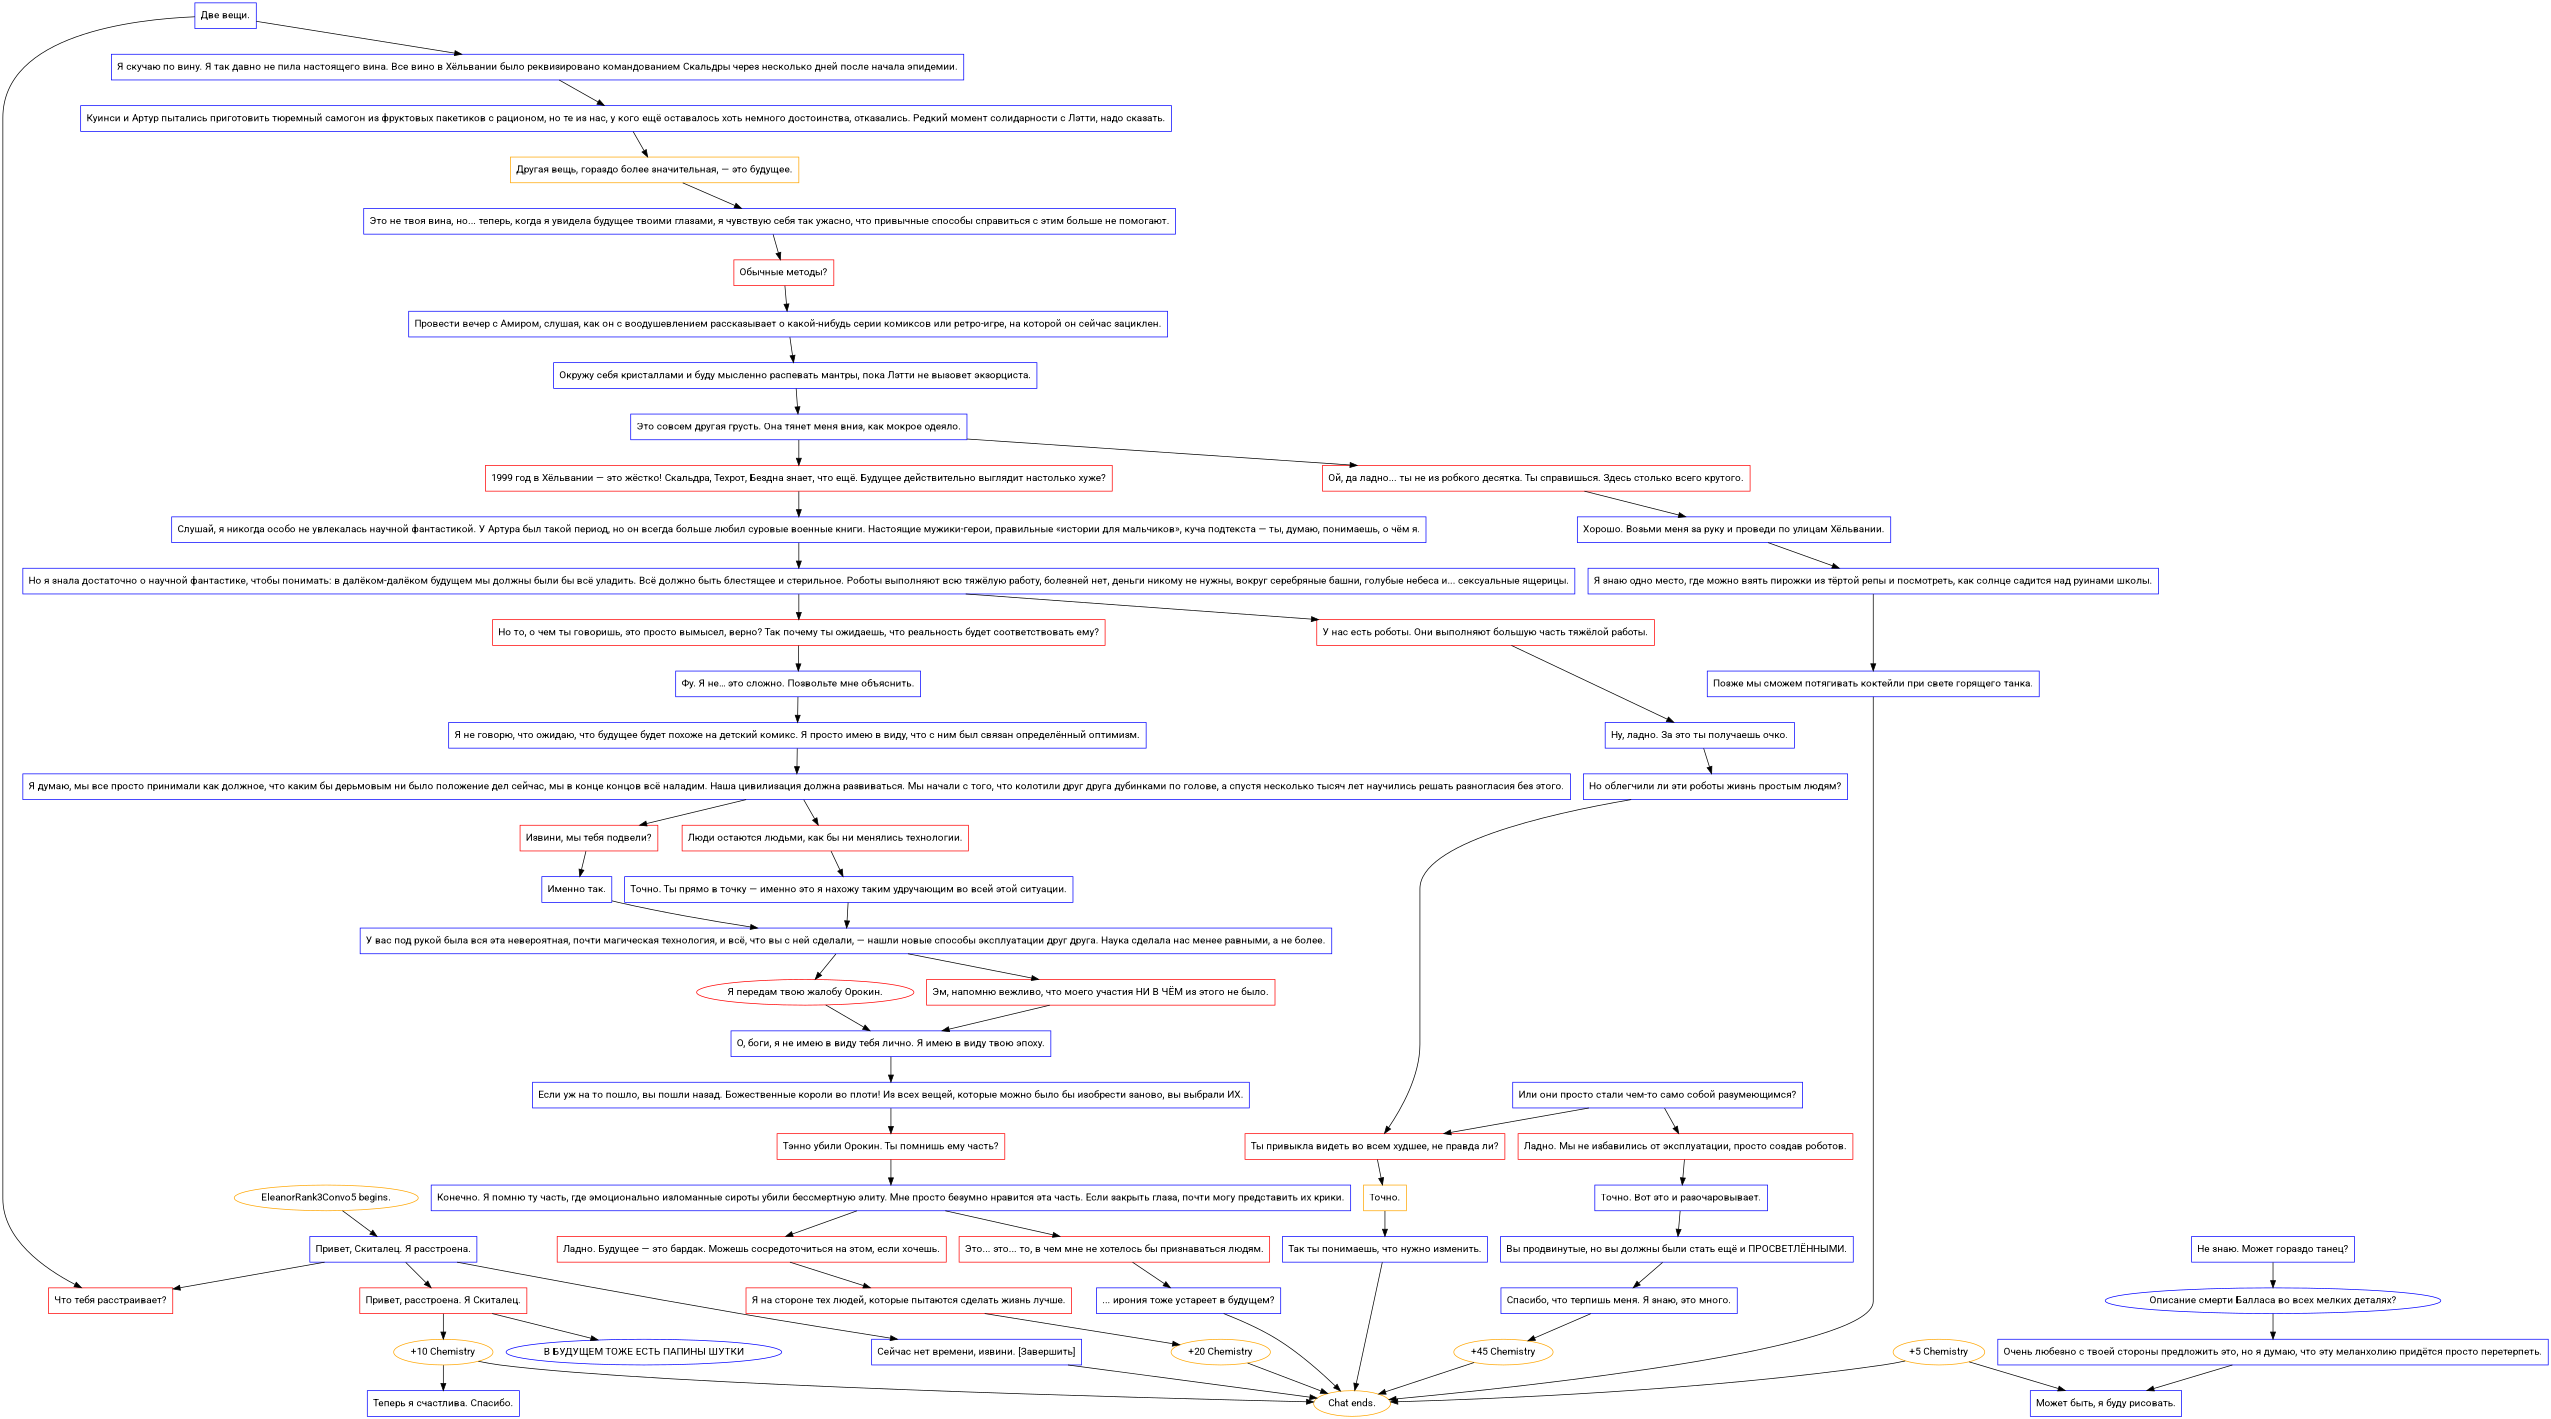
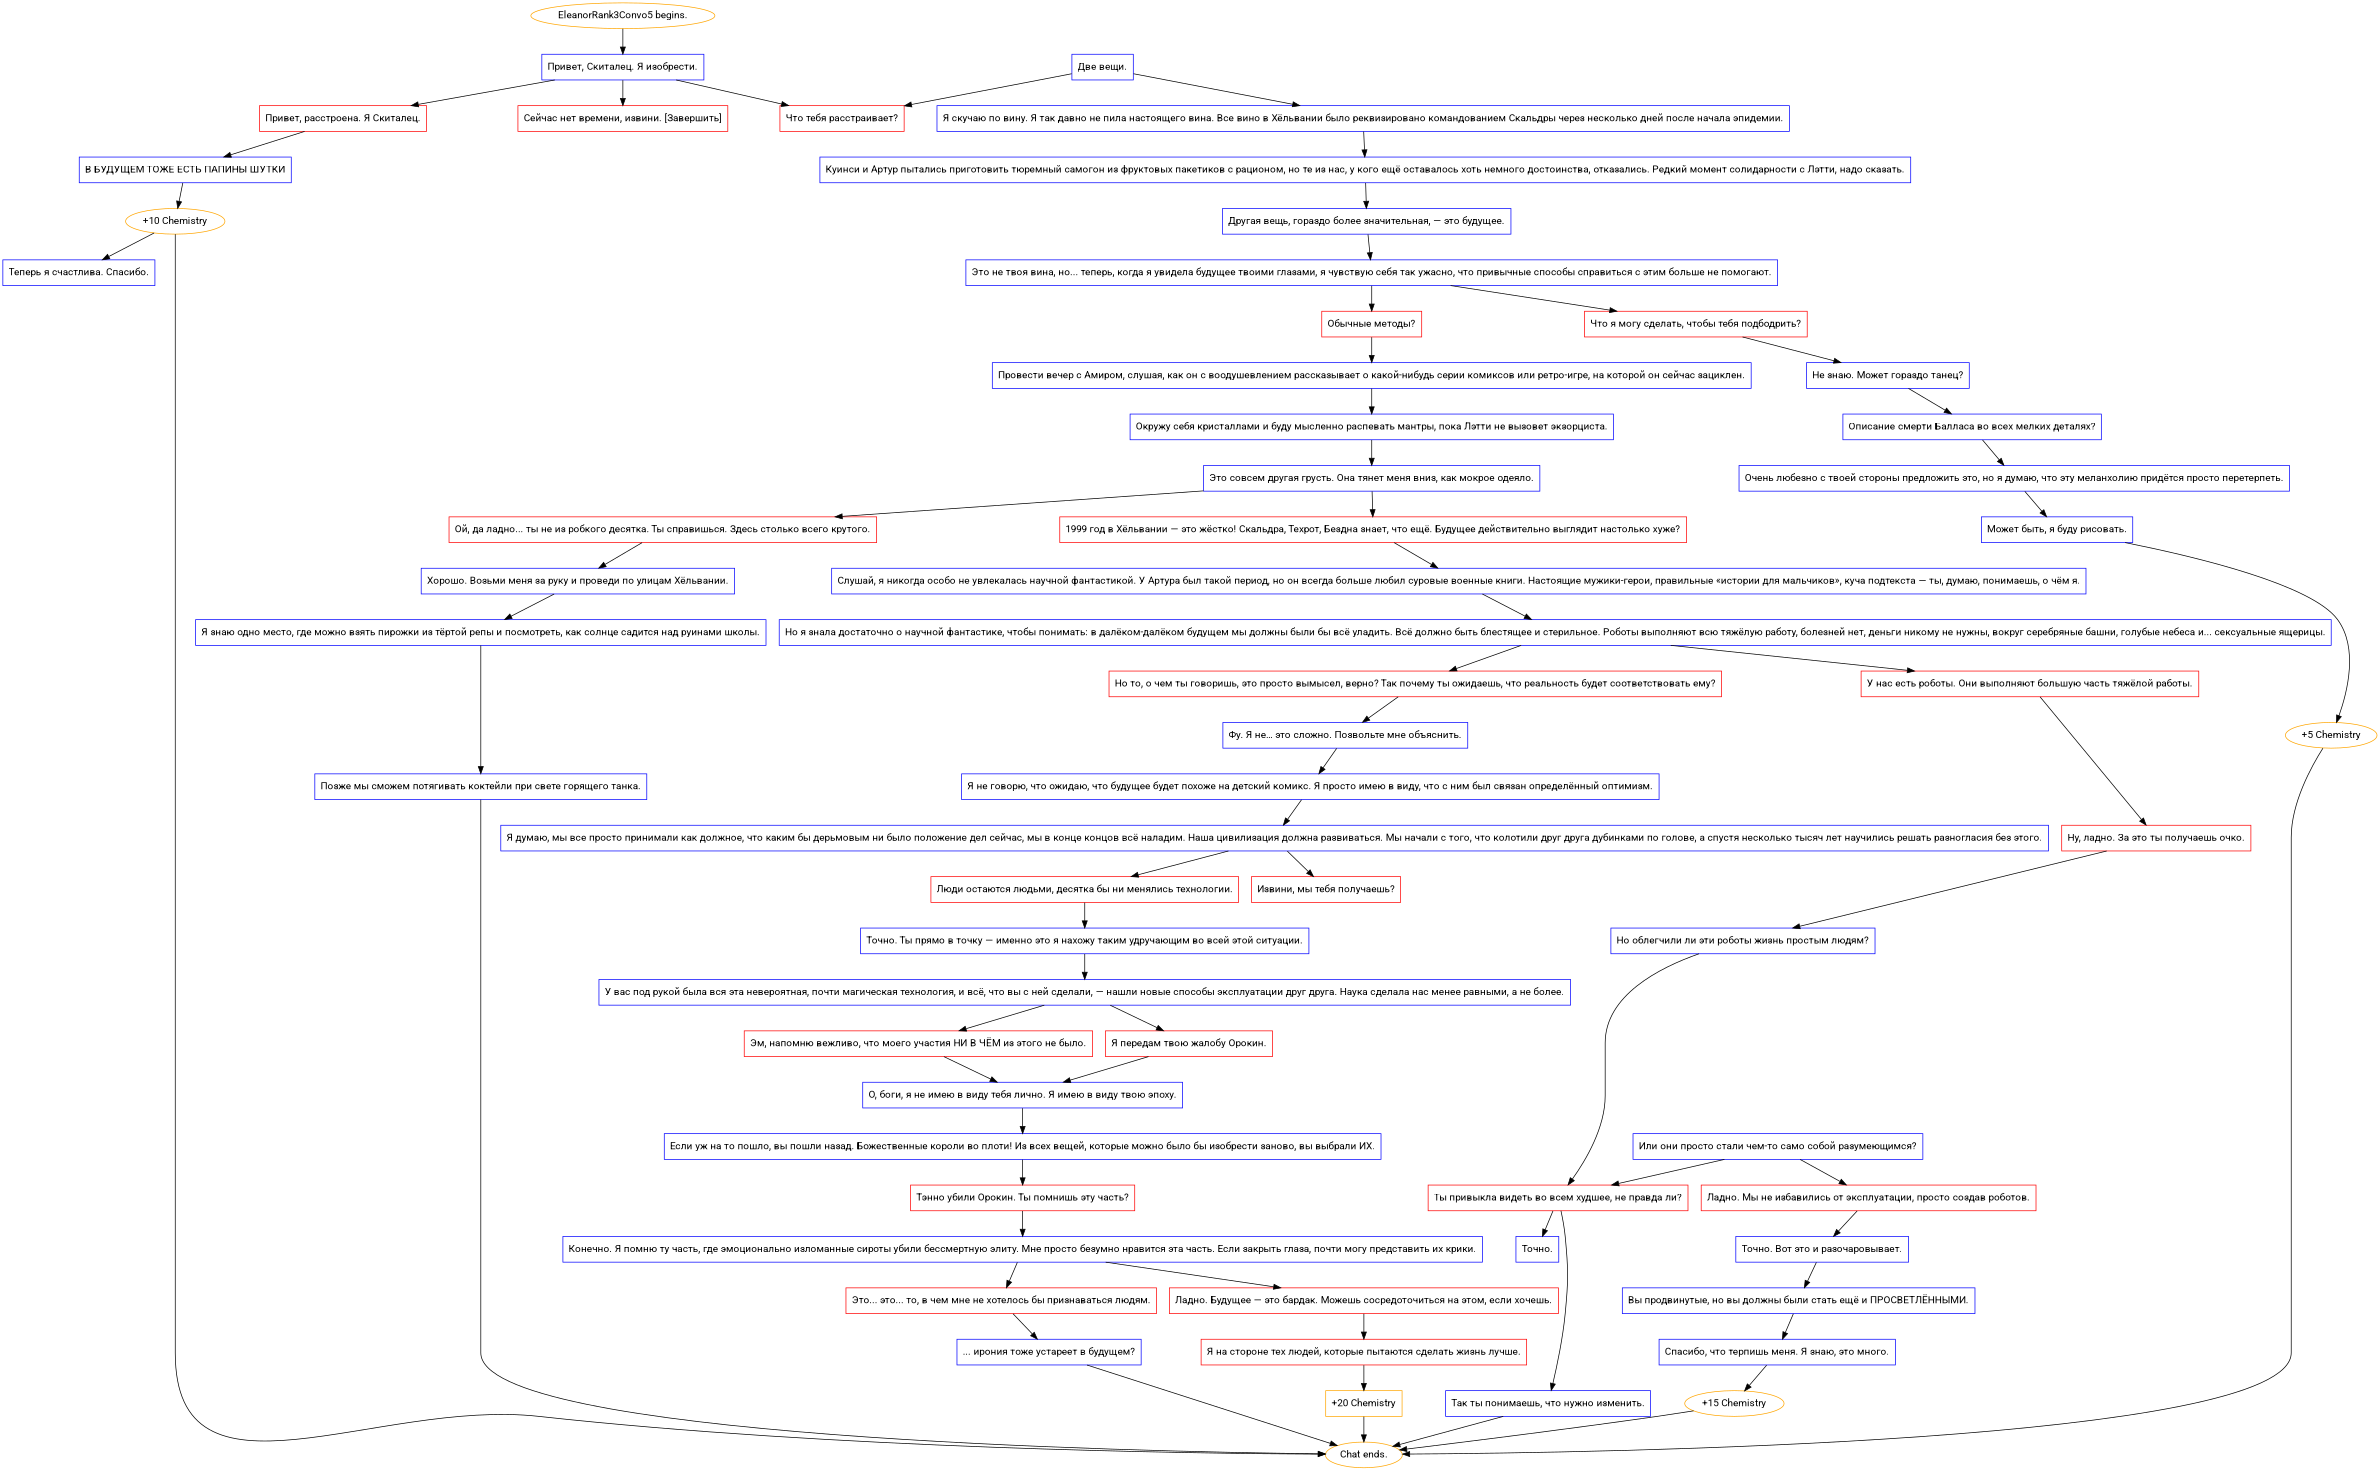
(655, 170) -> (1367, 221)
none -> (1696, 324)
(1700, 735) -> (2156, 838)
(589, 838) -> (1326, 890)
(825, 838) -> (1085, 890)
(577, 890) -> none
(805, 992) -> (1189, 1044)
(891, 1147) -> (1023, 1198)
(1385, 1198) -> (1537, 1249)
(1385, 1220) -> (1567, 1297)
(393, 1249) -> (623, 67)
(2273, 1301) -> (1972, 427)
(443, 1323) -> (181, 192)
(644, 1352) -> (185, 170)
(977, 1352) -> (623, 119)
(1221, 1352) -> (1364, 1404)
(1503, 1352) -> (1734, 1404)
(2014, 1375) -> (2283, 586)
(1189, 1381) -> none
